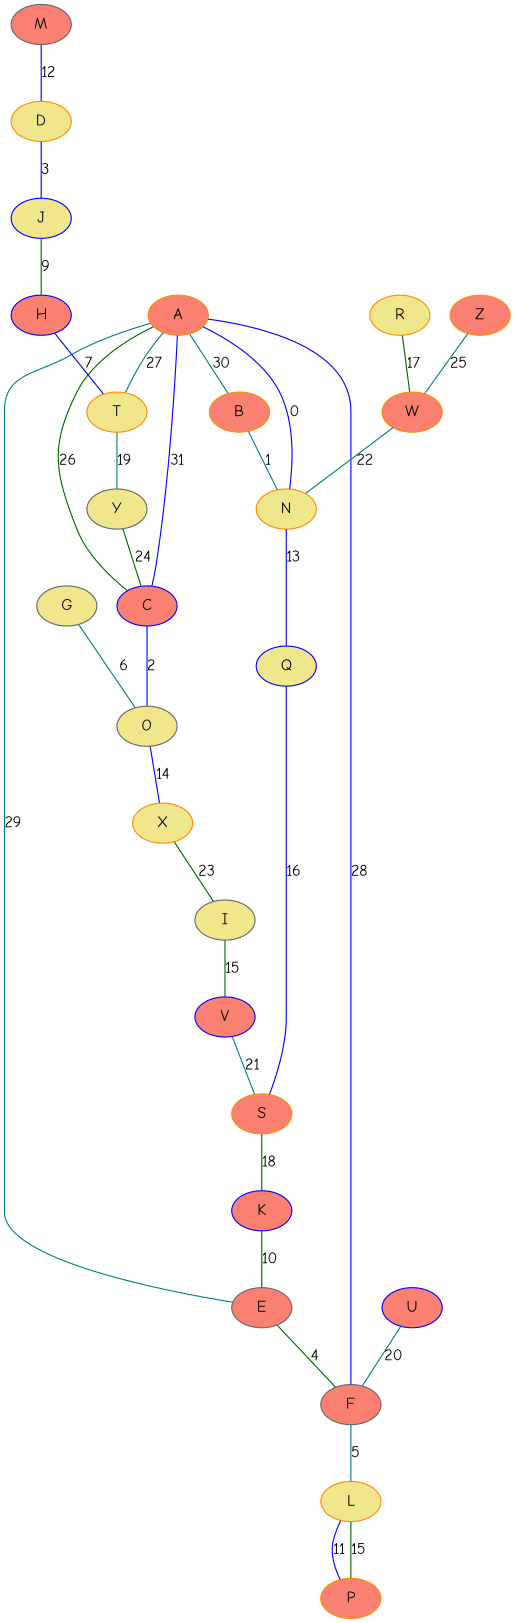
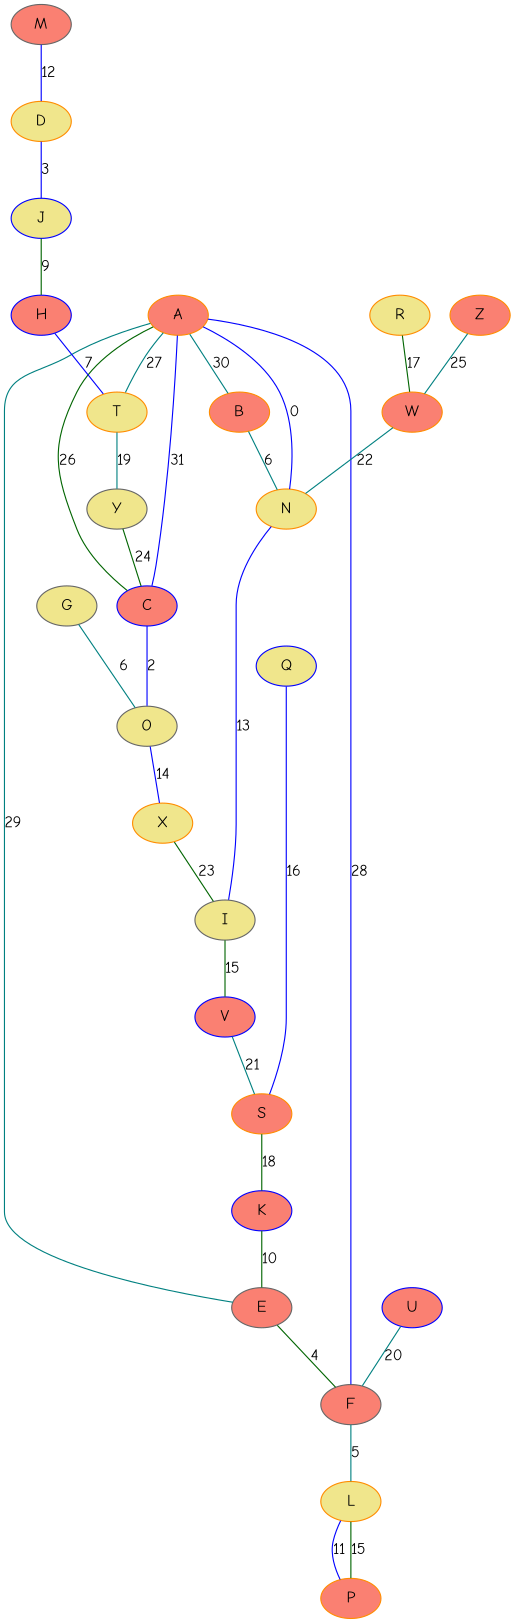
(268, 461) -> (268, 461)
(286, 587) -> (236, 709)
